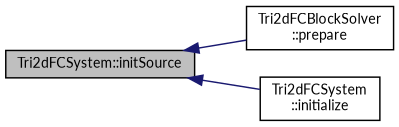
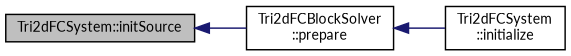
(231, 85) -> (427, 28)
